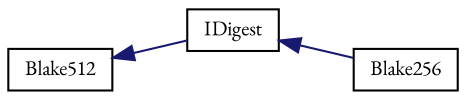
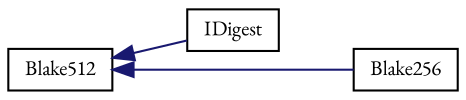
(327, 52) -> (244, 70)
